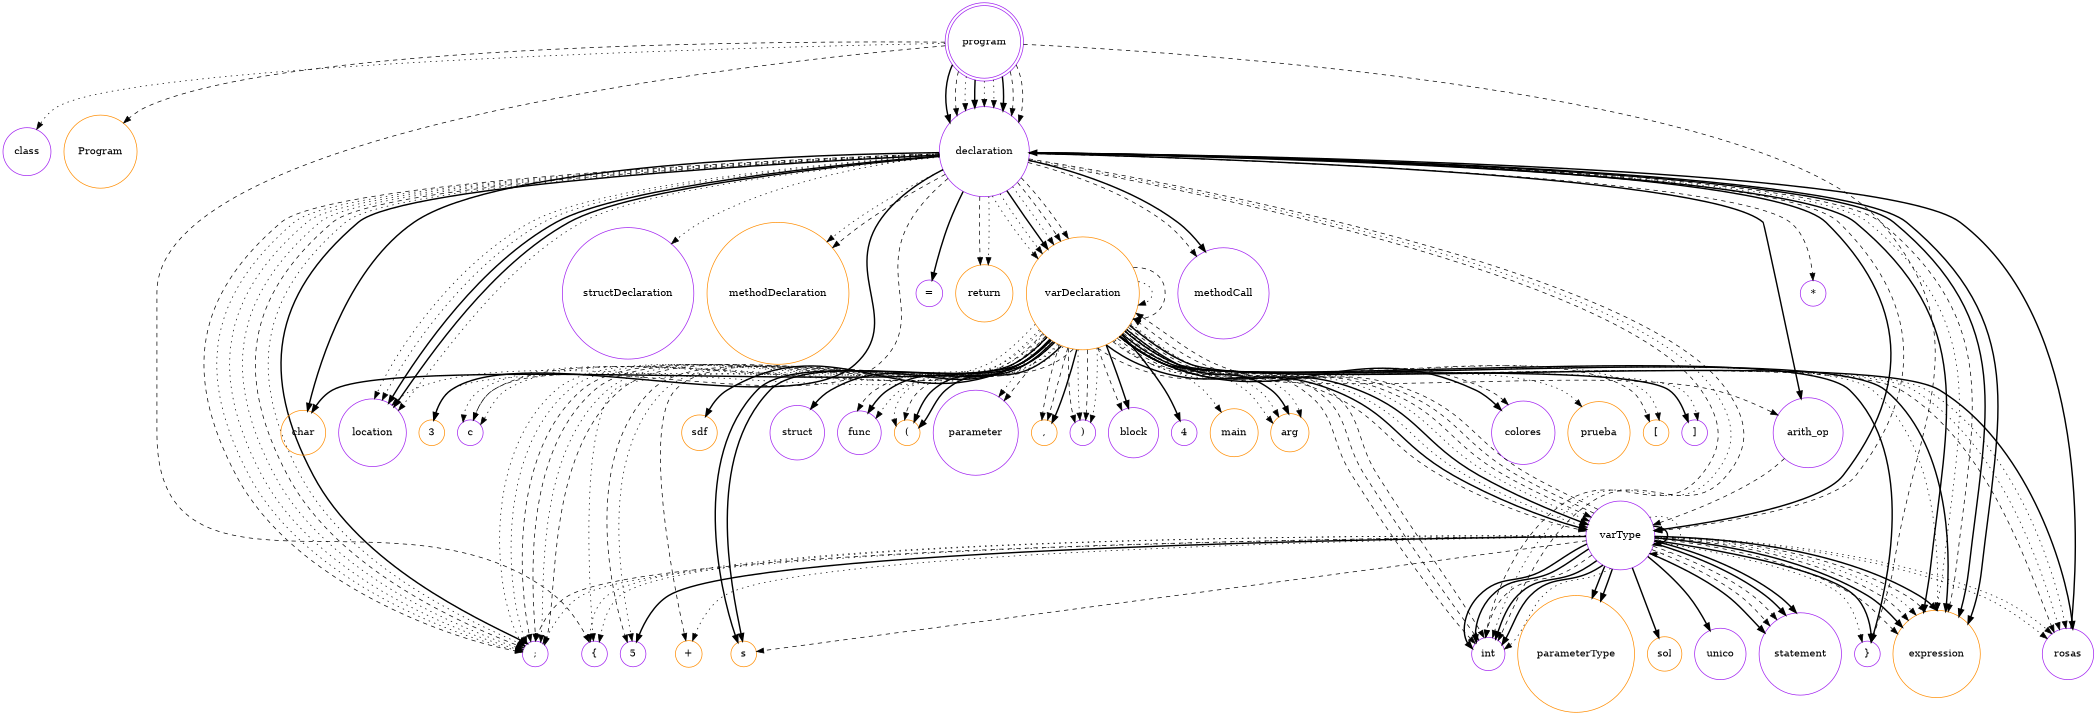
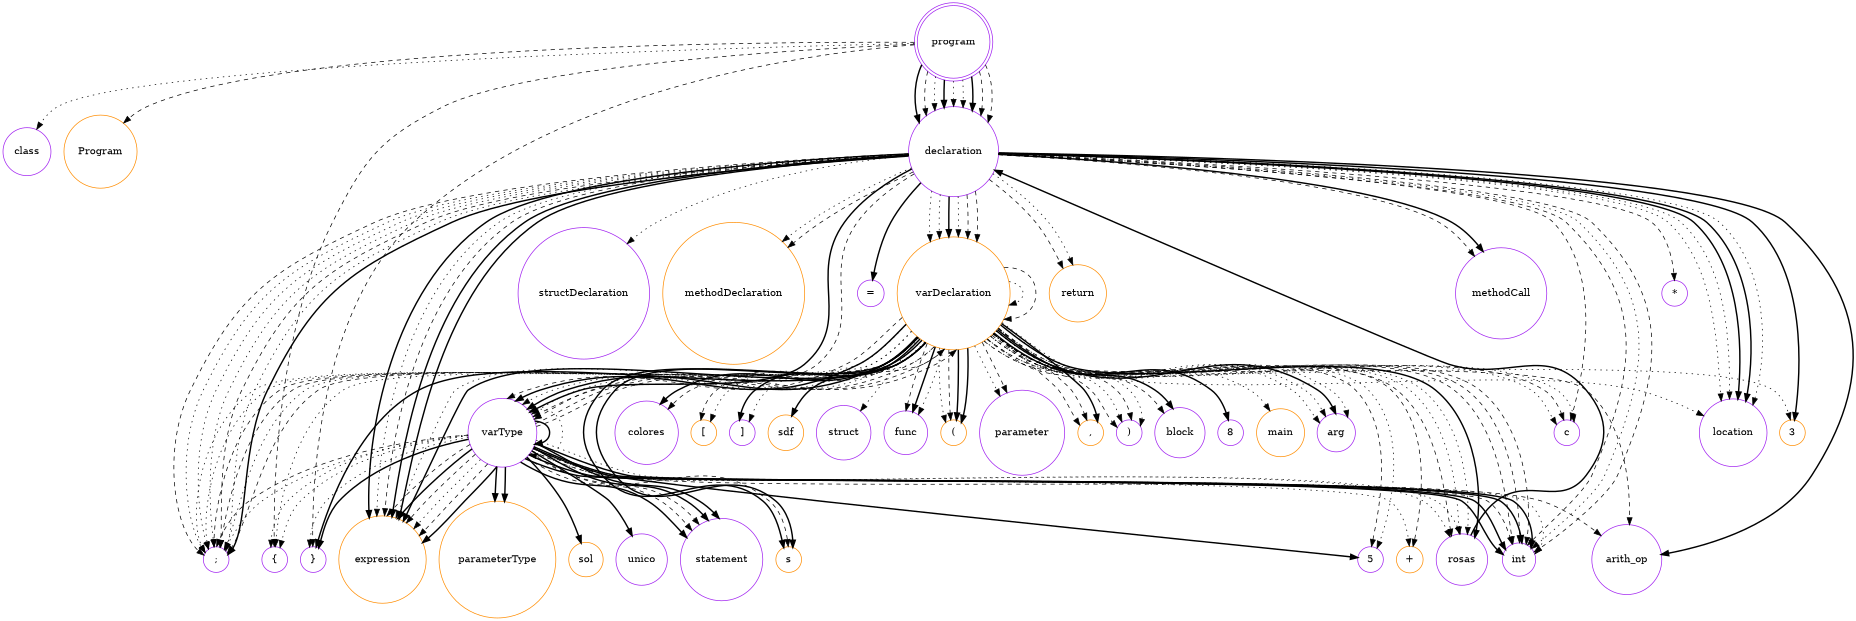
(935, 377) -> (892, 372)
(303, 433) -> none
(1184, 433) -> (1231, 433)
(1290, 433) -> (1336, 433)
(1599, 433) -> none
(1725, 496) -> (1066, 484)
